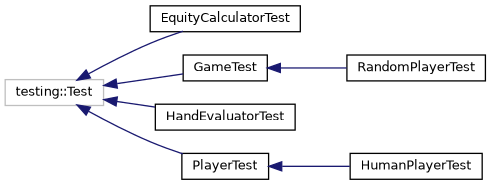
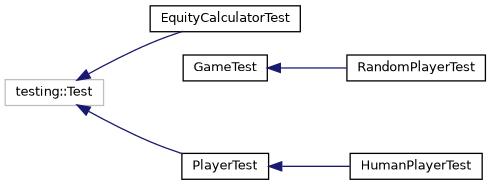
(150, 79) -> none
(225, 117) -> none
